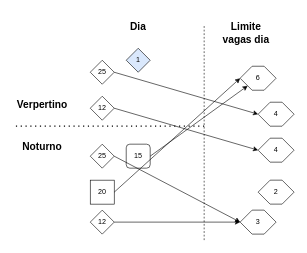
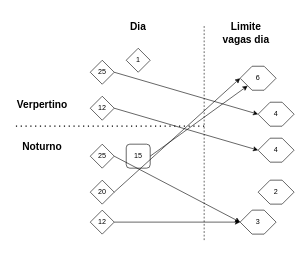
(138, 60) -> (138, 60)
(102, 192) -> (102, 192)
